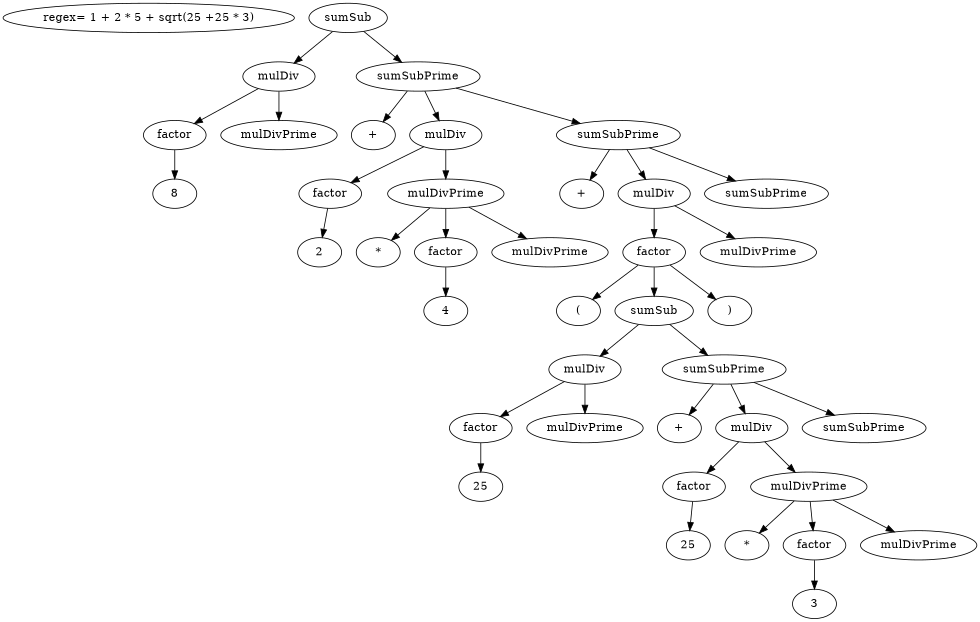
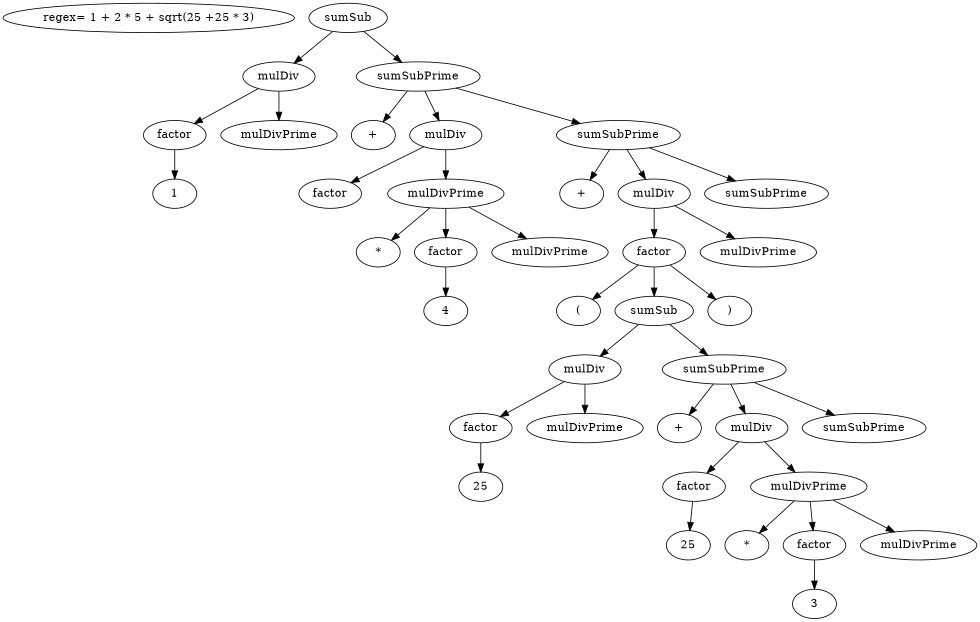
(175, 194) -> (175, 194)
(320, 252) -> none
